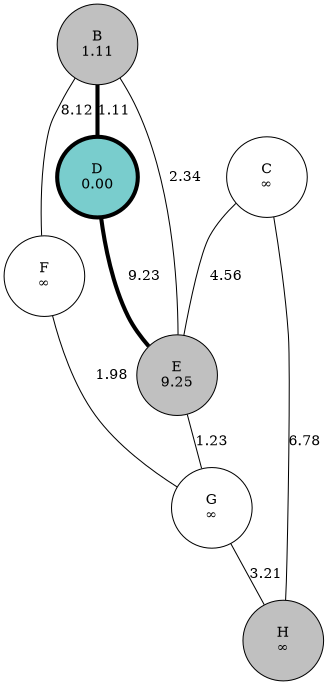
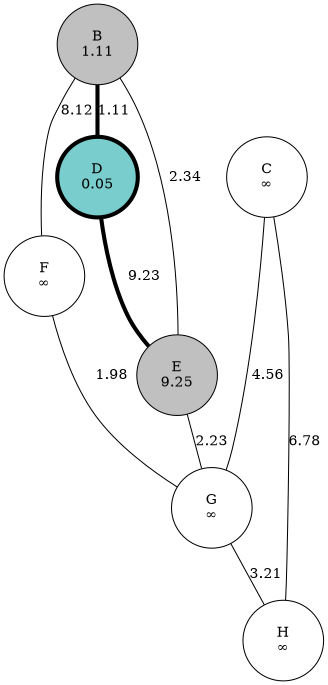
(97, 177) -> (97, 177)
(199, 265) -> (251, 345)
(212, 442) -> (212, 442)
(283, 641) -> (283, 641)
